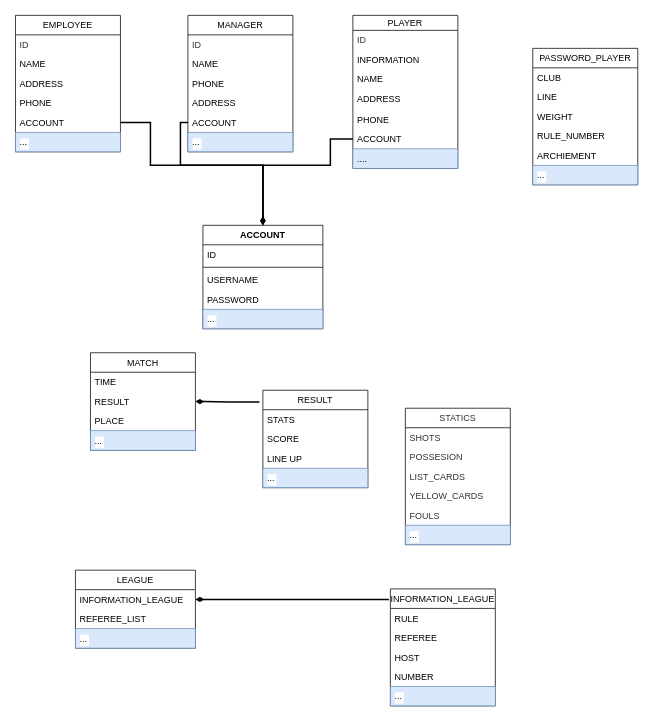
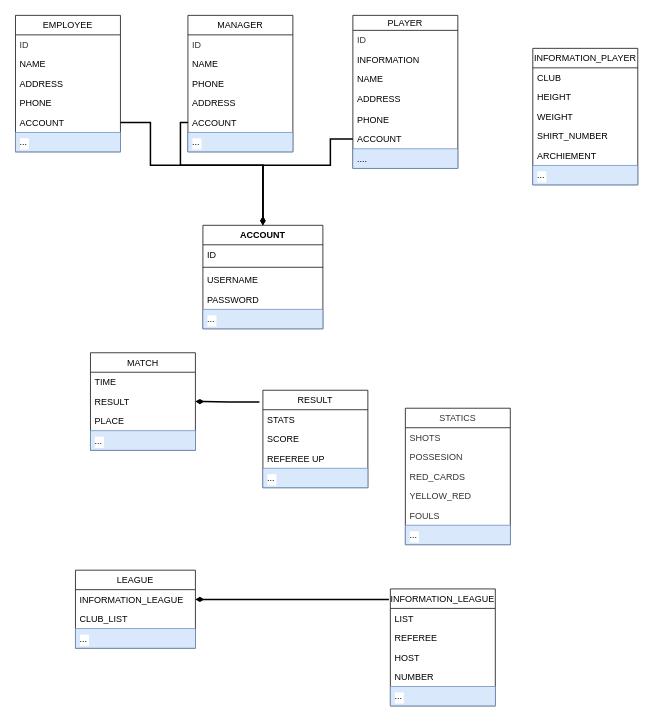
(585, 59) -> (585, 59)
(547, 98) -> (552, 98)
(565, 137) -> (567, 137)
(283, 459) -> (291, 459)
(435, 477) -> (432, 477)
(440, 497) -> (435, 497)
(405, 619) -> (405, 619)
(110, 620) -> (102, 620)
